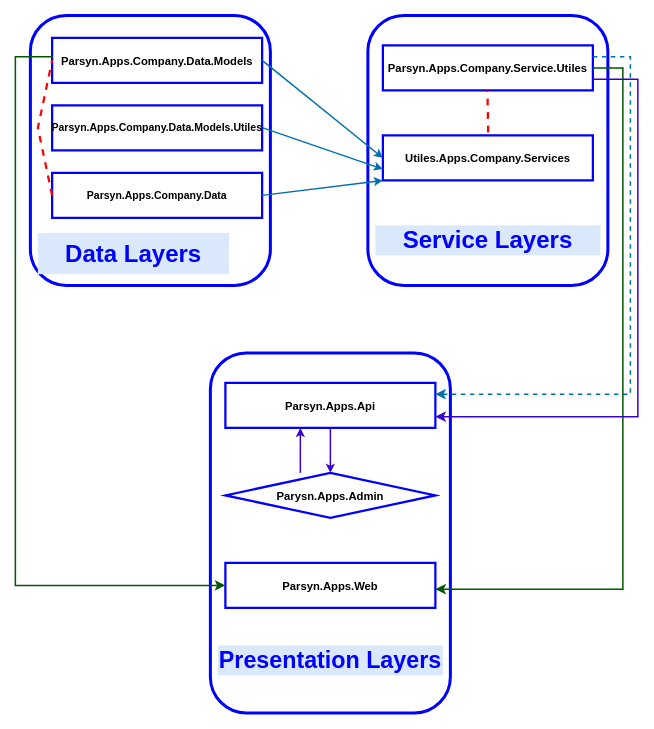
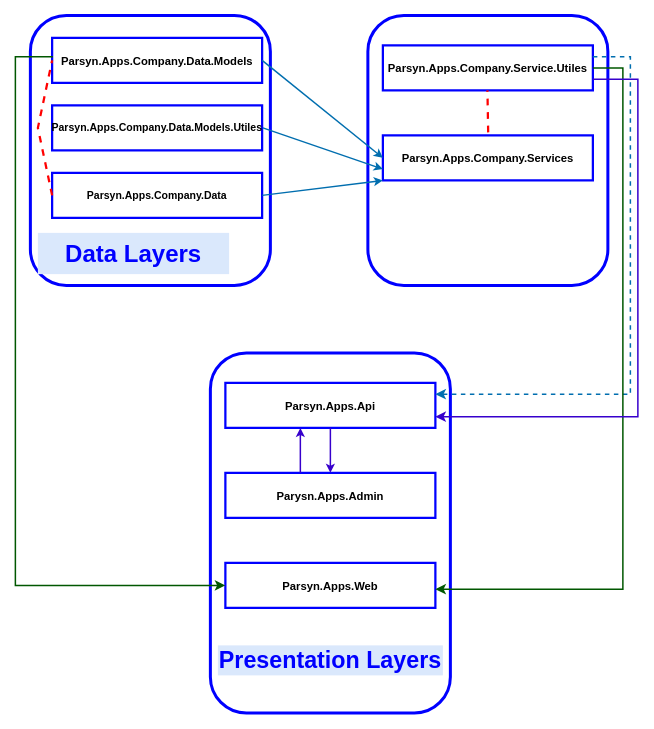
(488, 158) -> (488, 158)
(488, 240) -> none
(330, 495) -> (330, 495)
